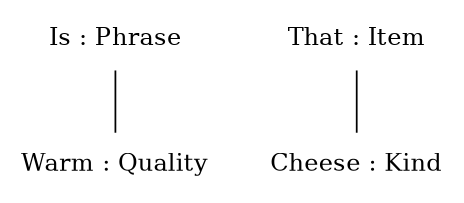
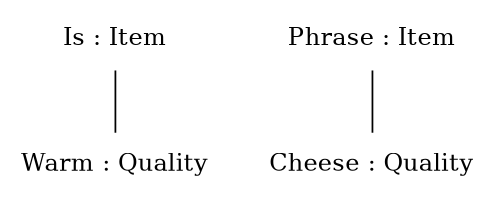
(115, 38) -> (115, 38)
(357, 38) -> (372, 38)
(357, 164) -> (372, 164)
